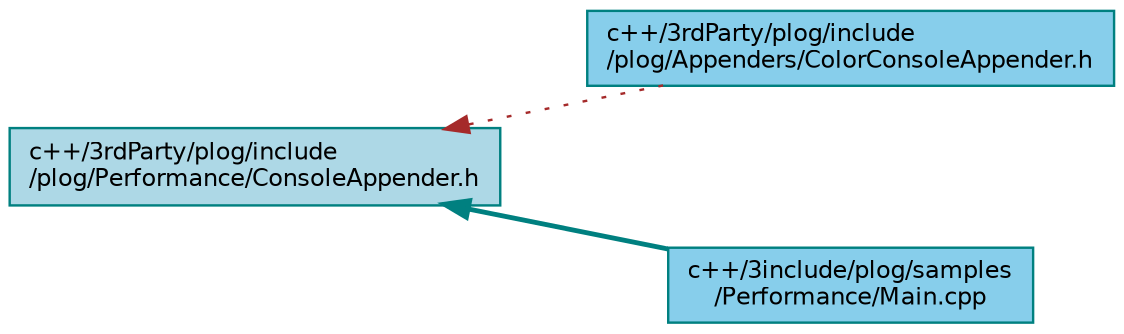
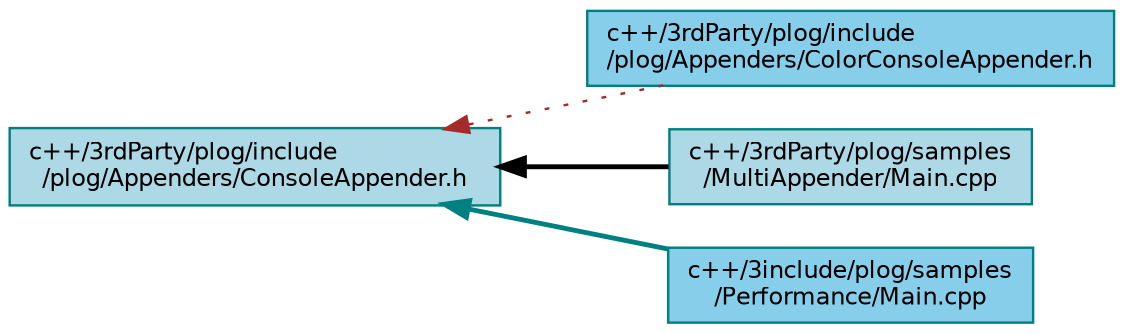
(255, 167) -> (255, 167)
none -> (851, 167)
